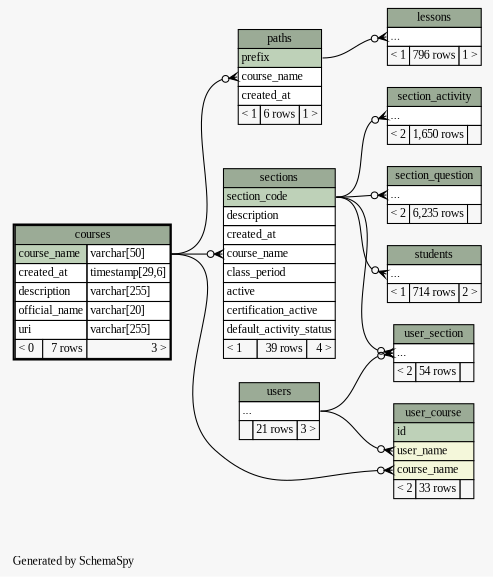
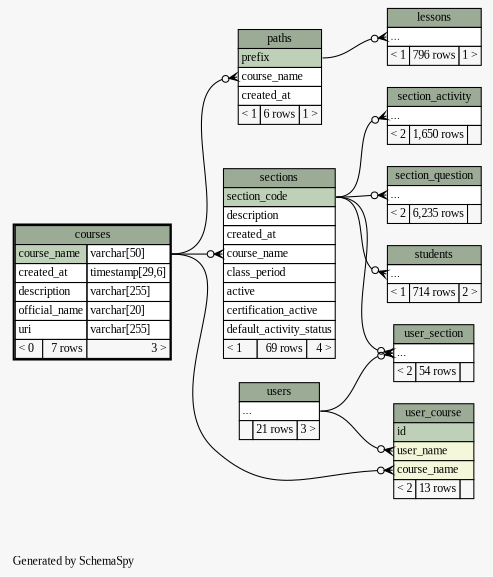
(285, 348) -> (285, 348)
(438, 489) -> (438, 489)
